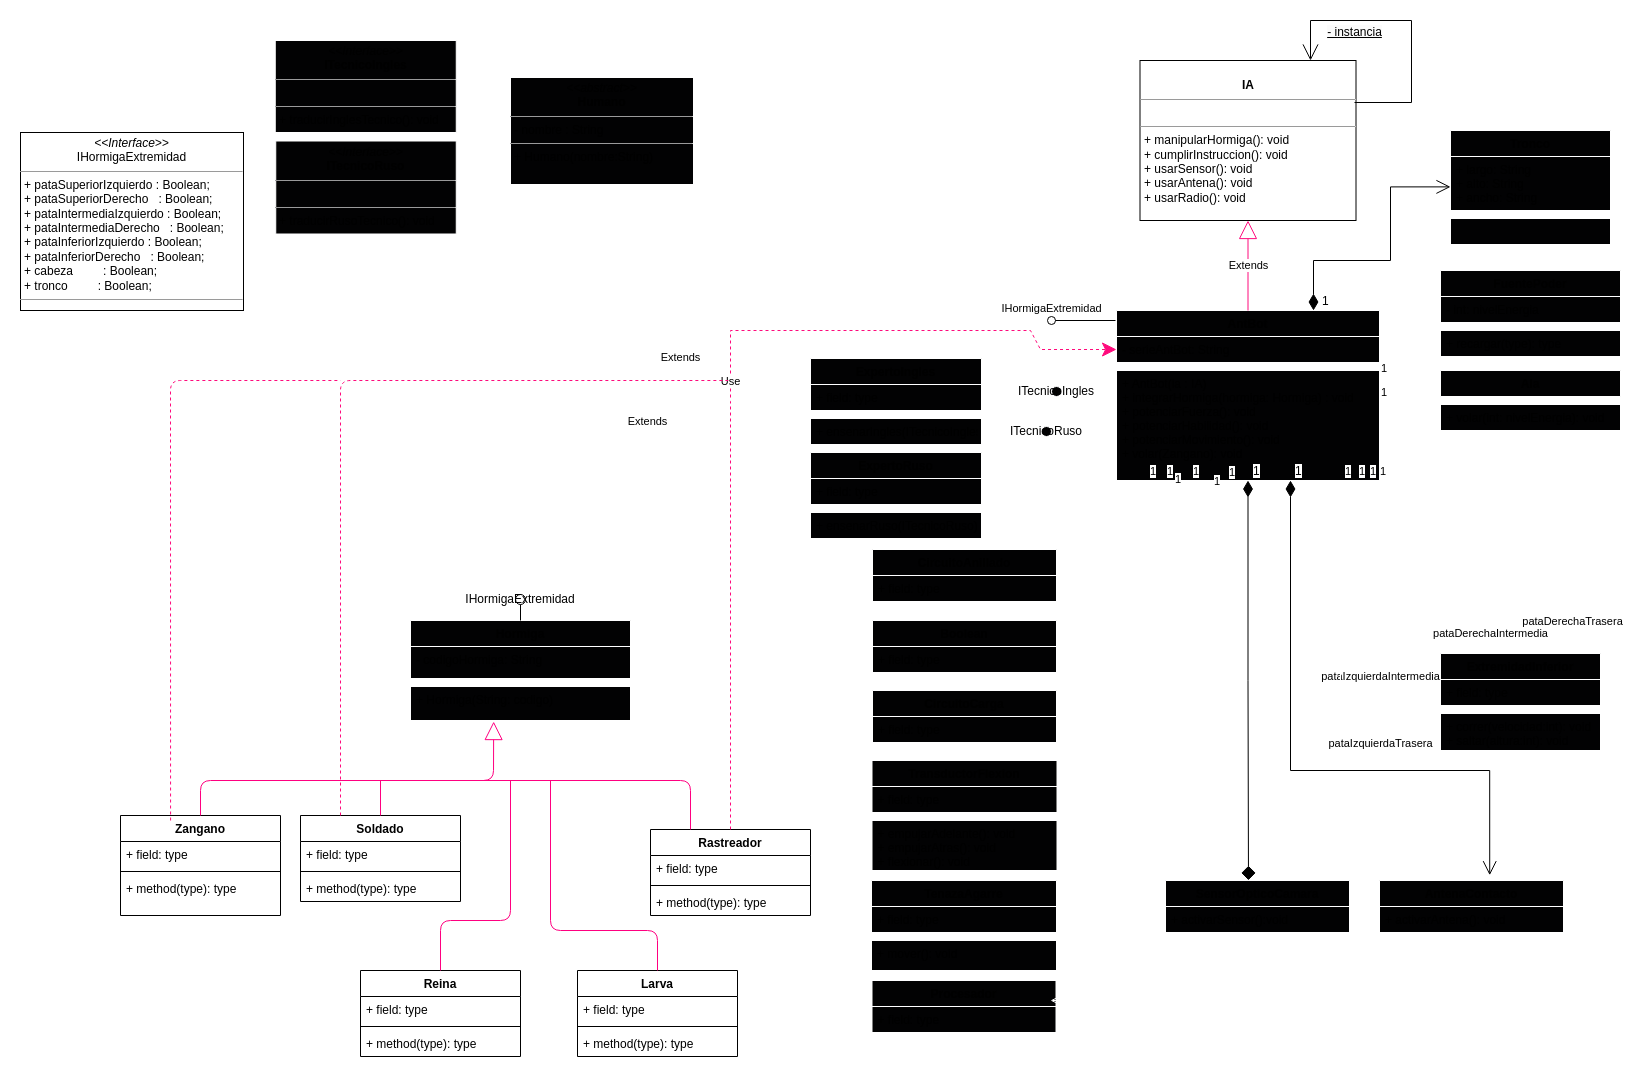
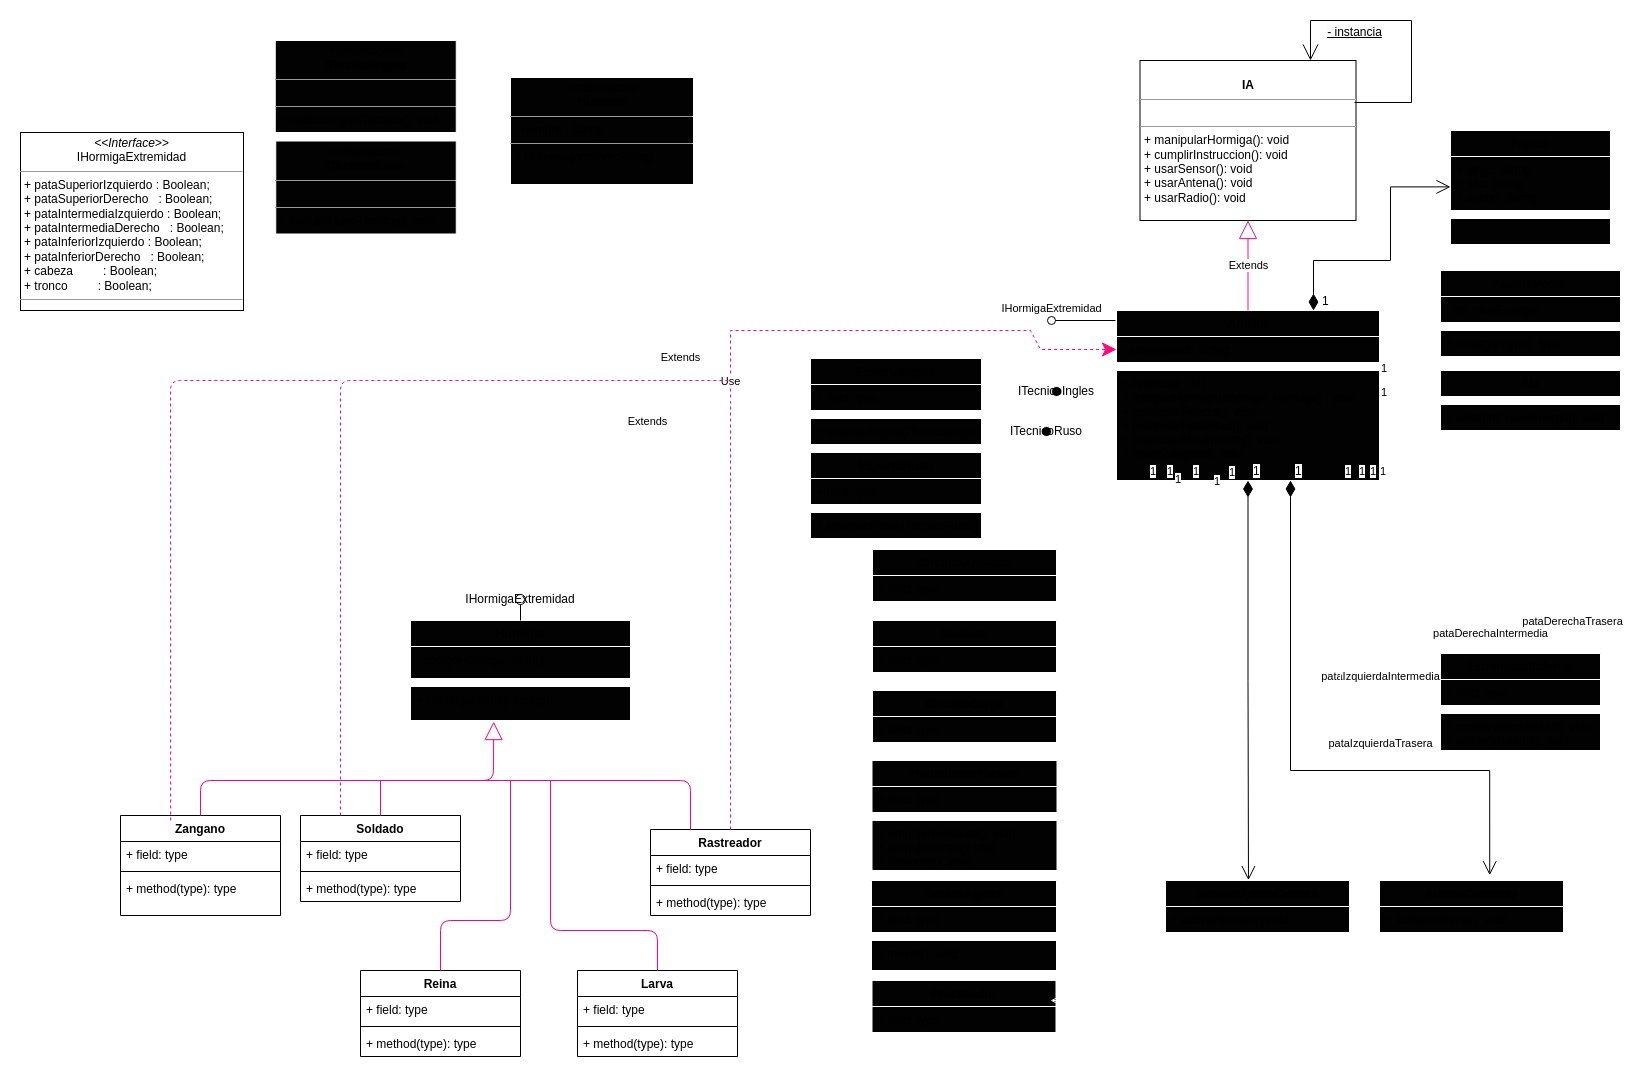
(1248, 865) -> (1248, 871)
